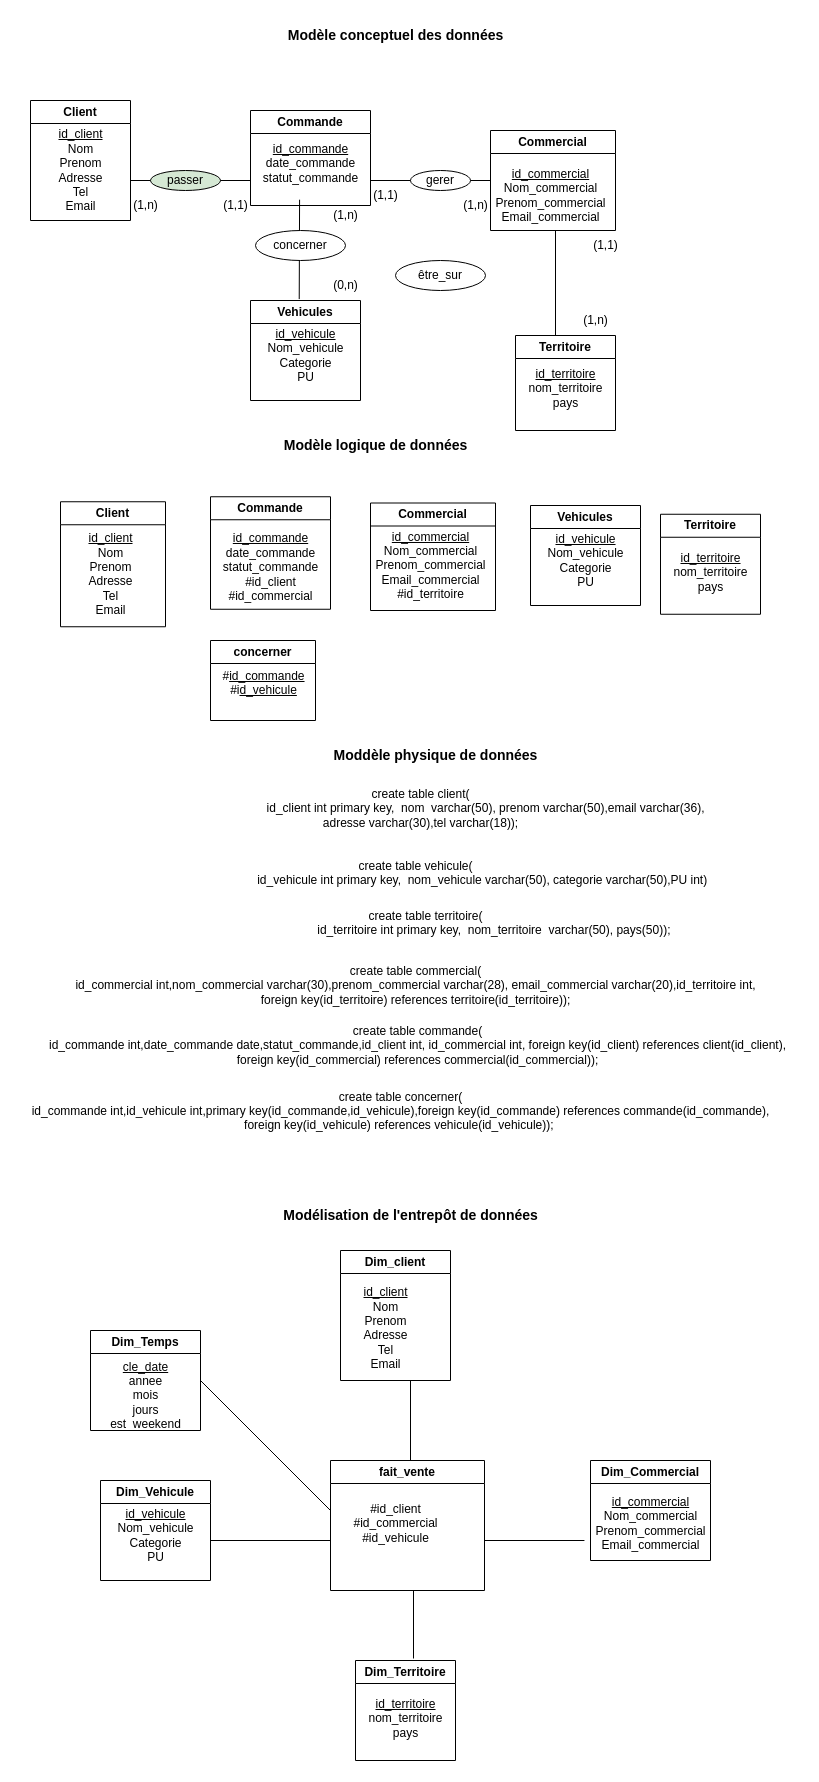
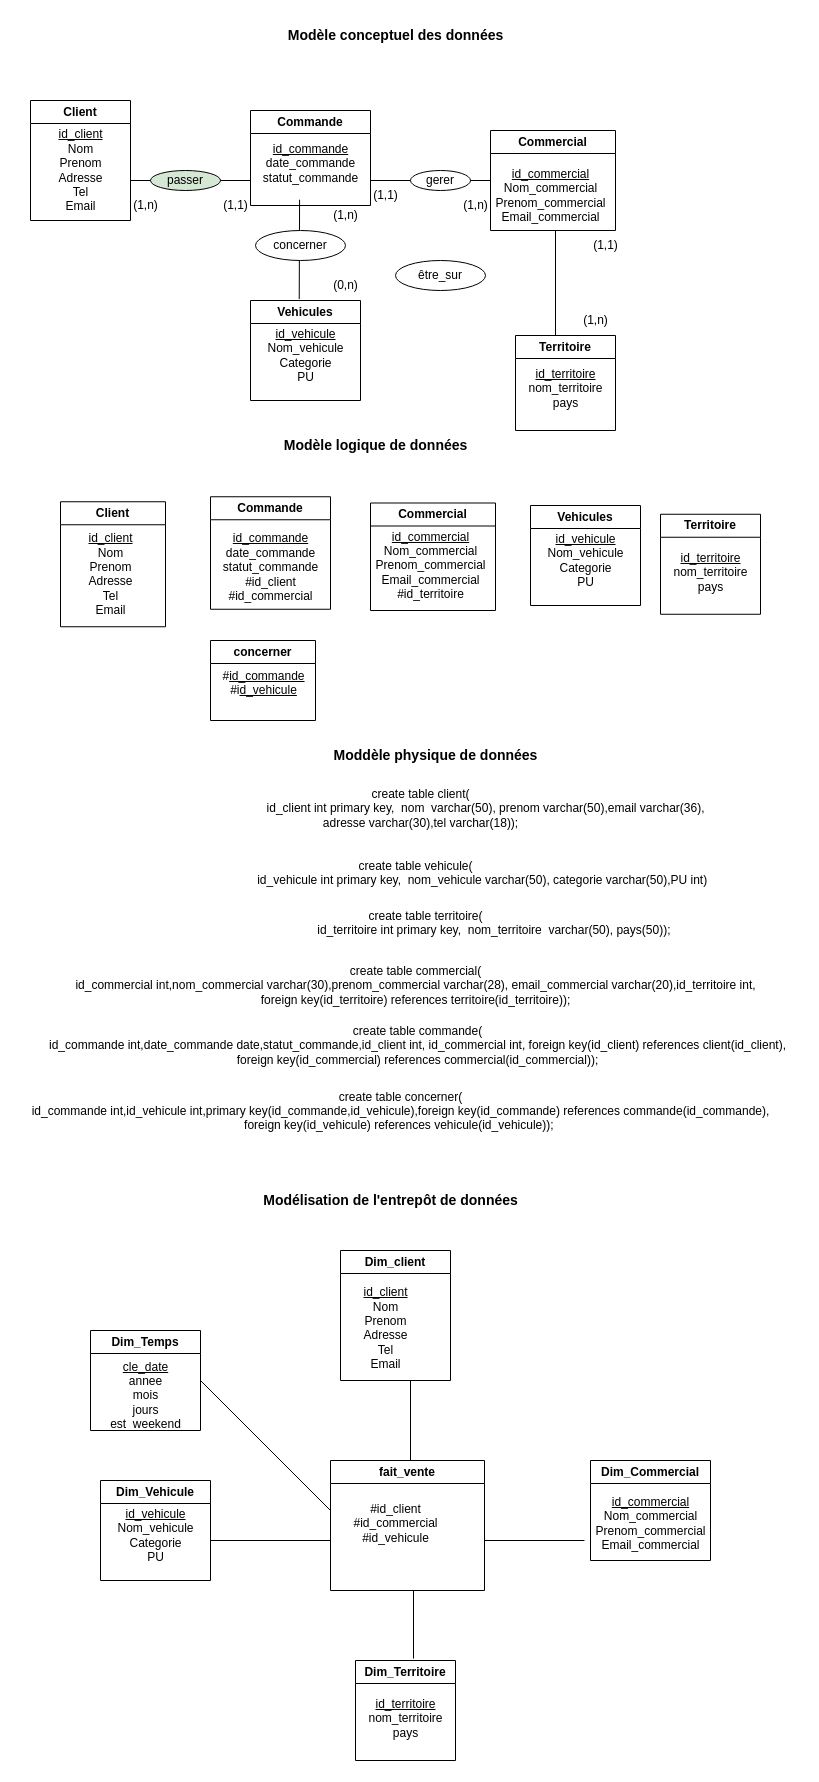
(411, 1216) -> (391, 1201)
